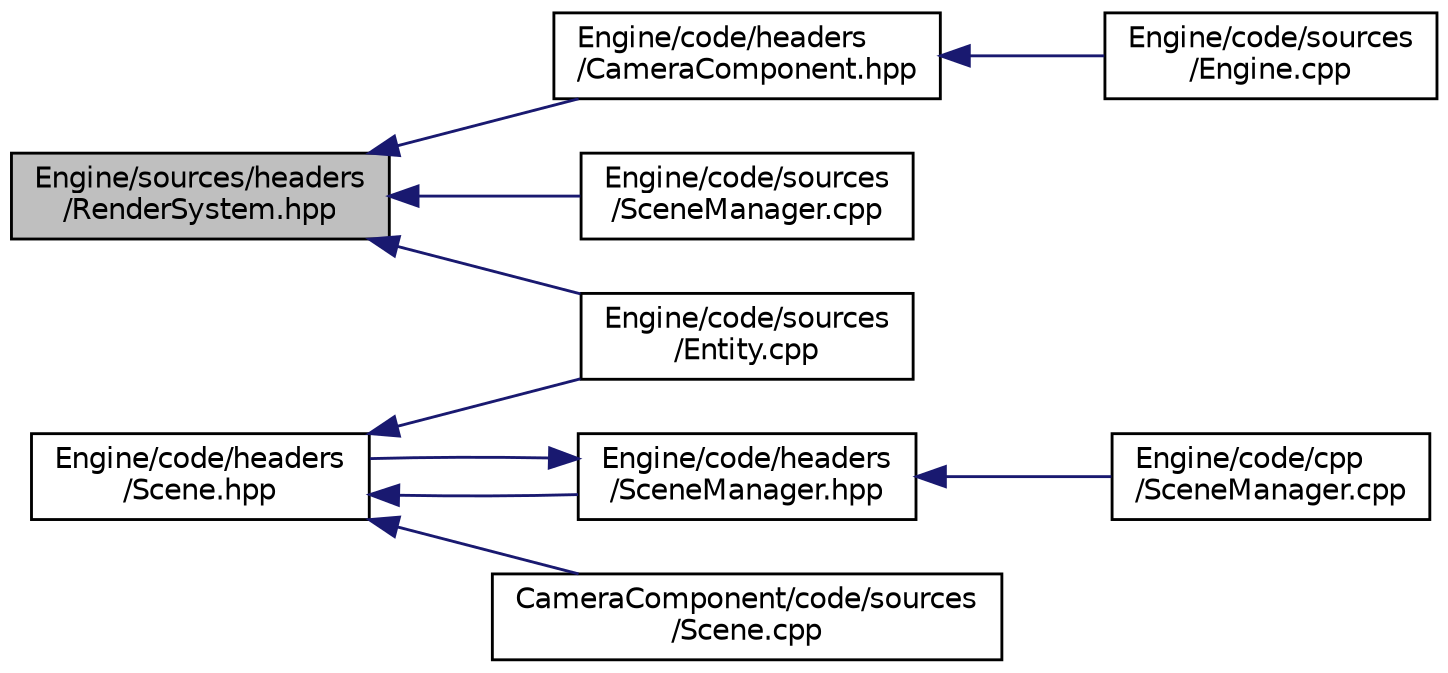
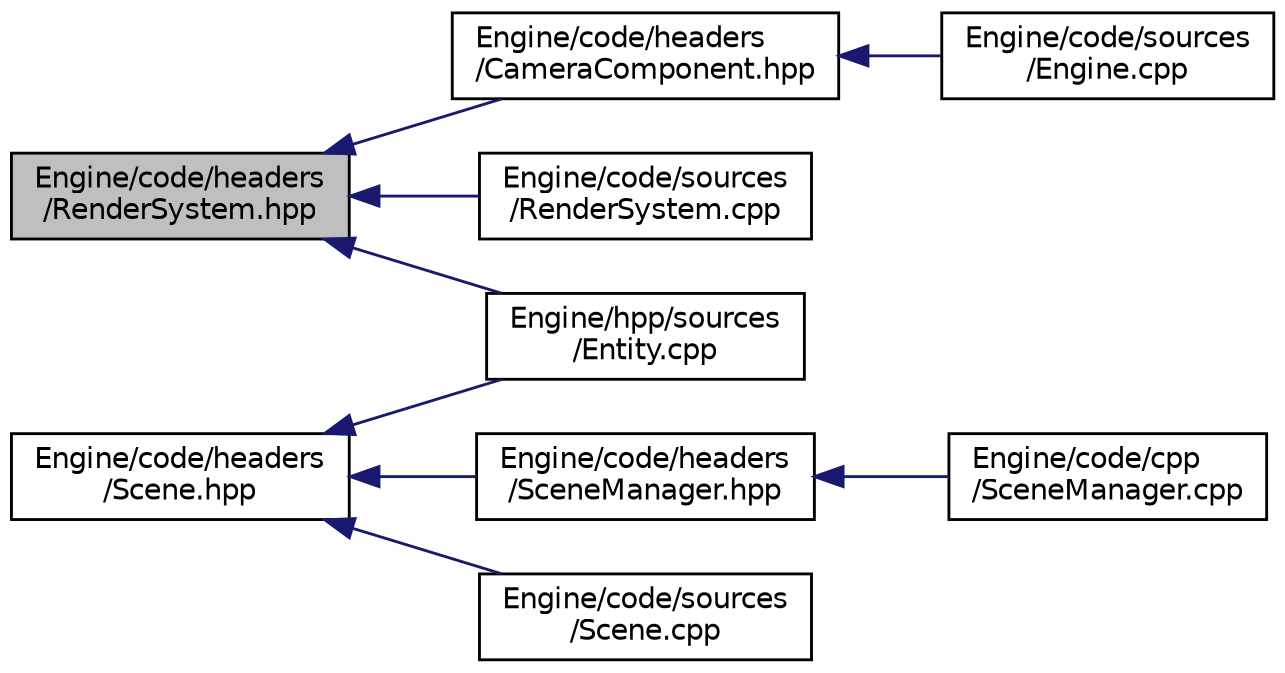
(200, 196) -> (180, 196)
(747, 196) -> (645, 196)
(747, 336) -> (645, 336)
(459, 457) -> none
(747, 617) -> (645, 617)
